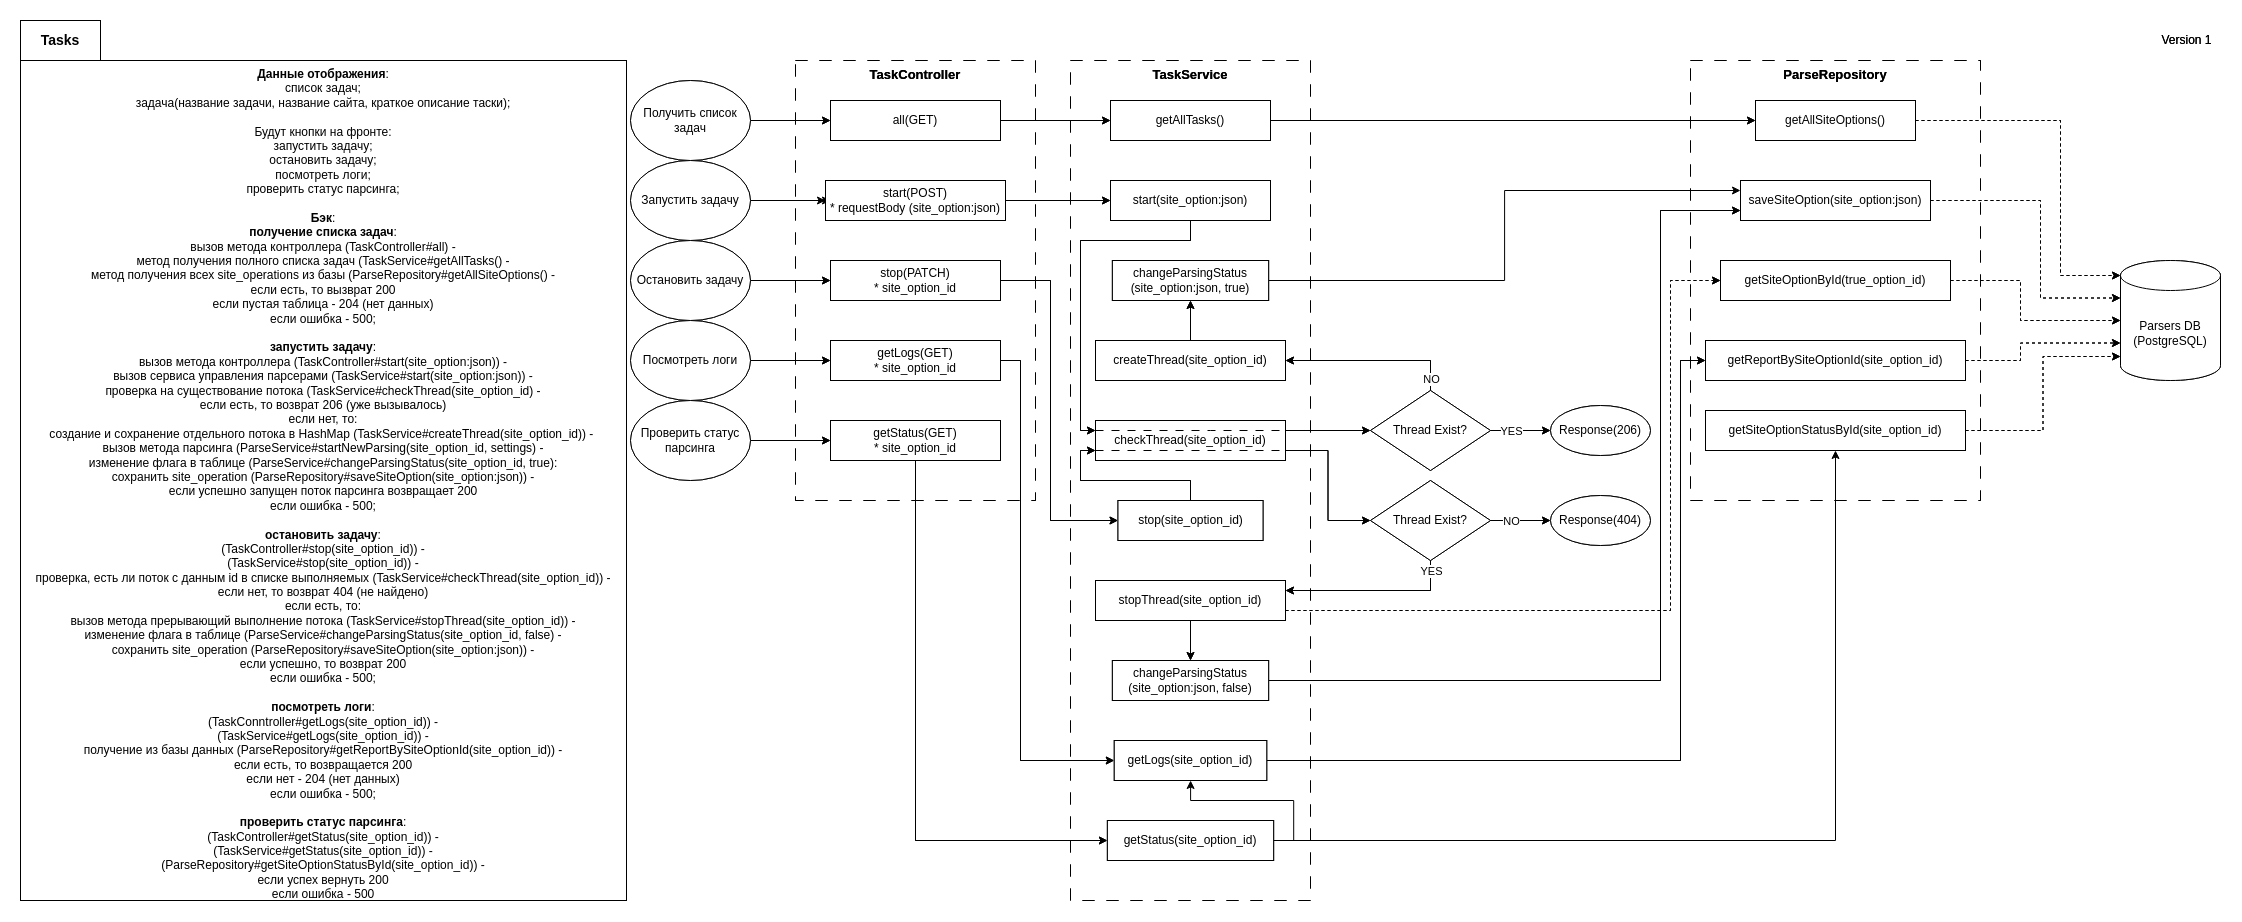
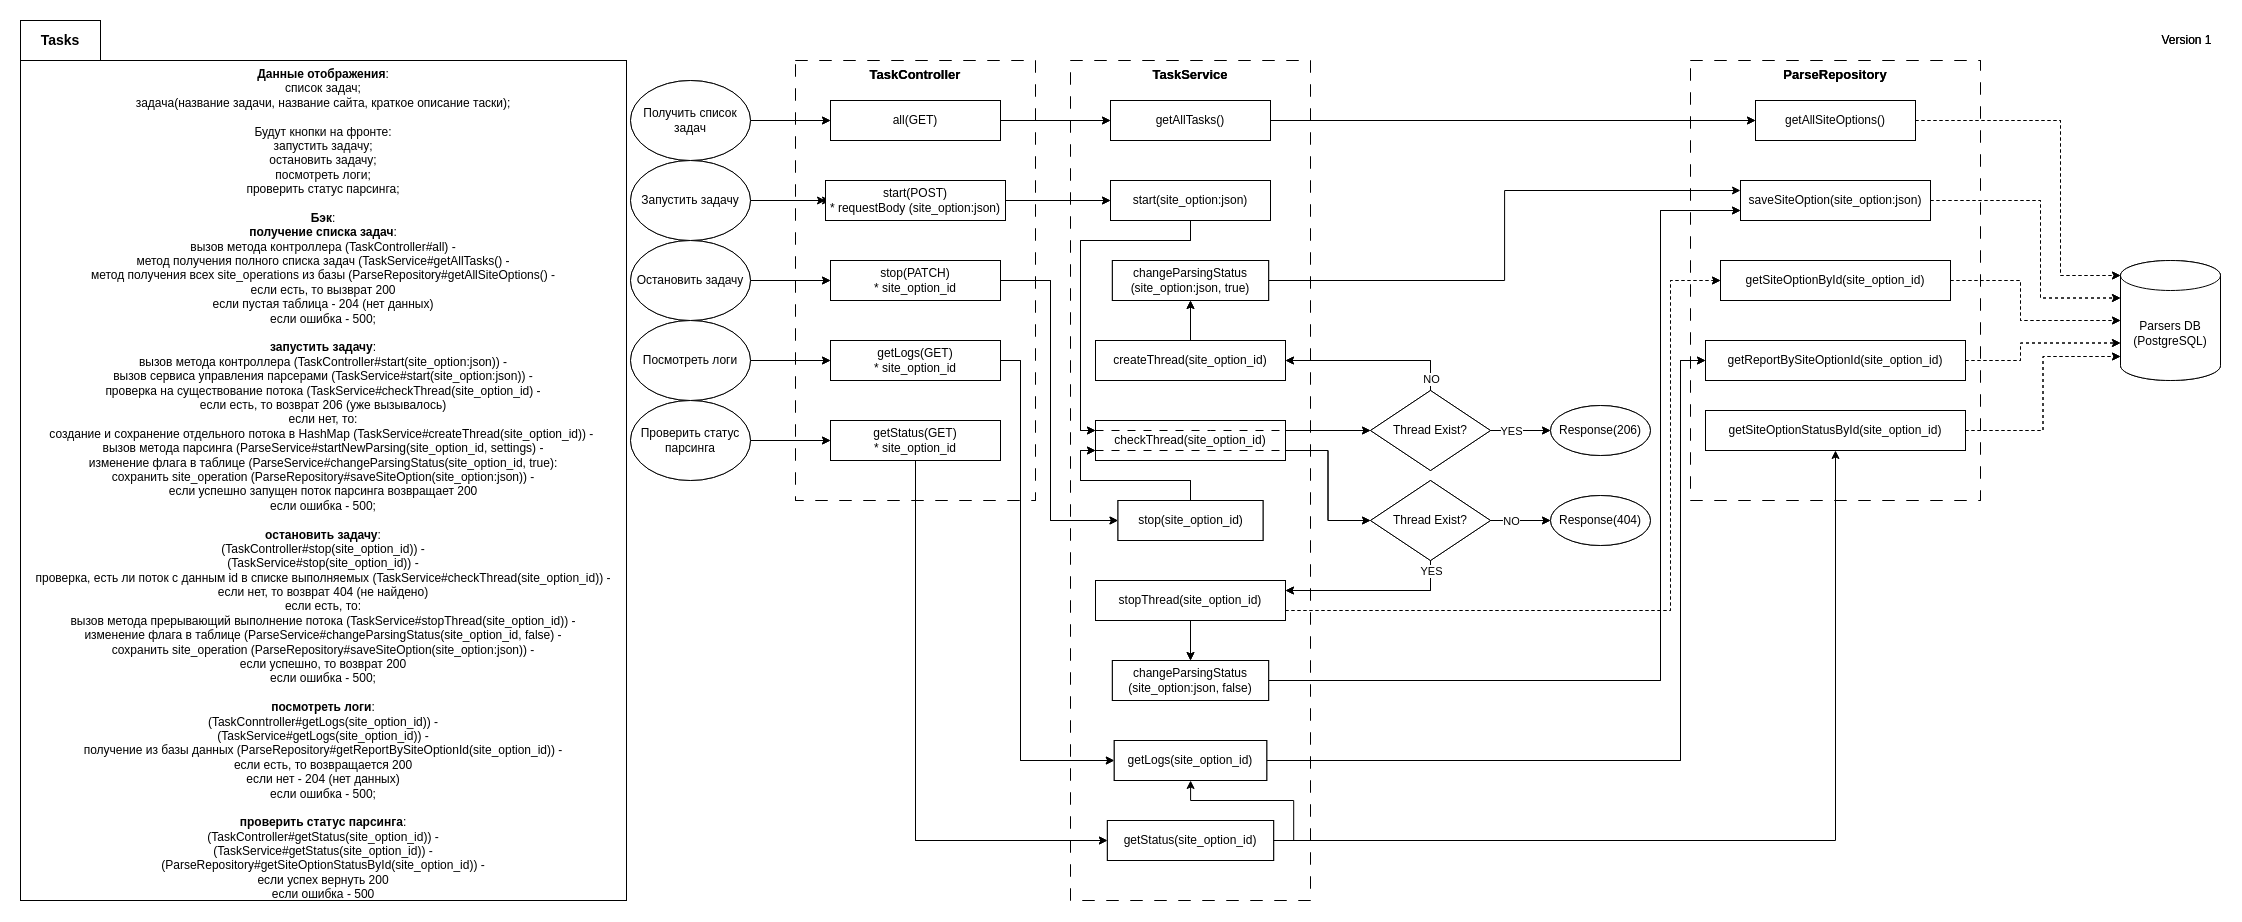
(1836, 281) -> (1836, 281)
